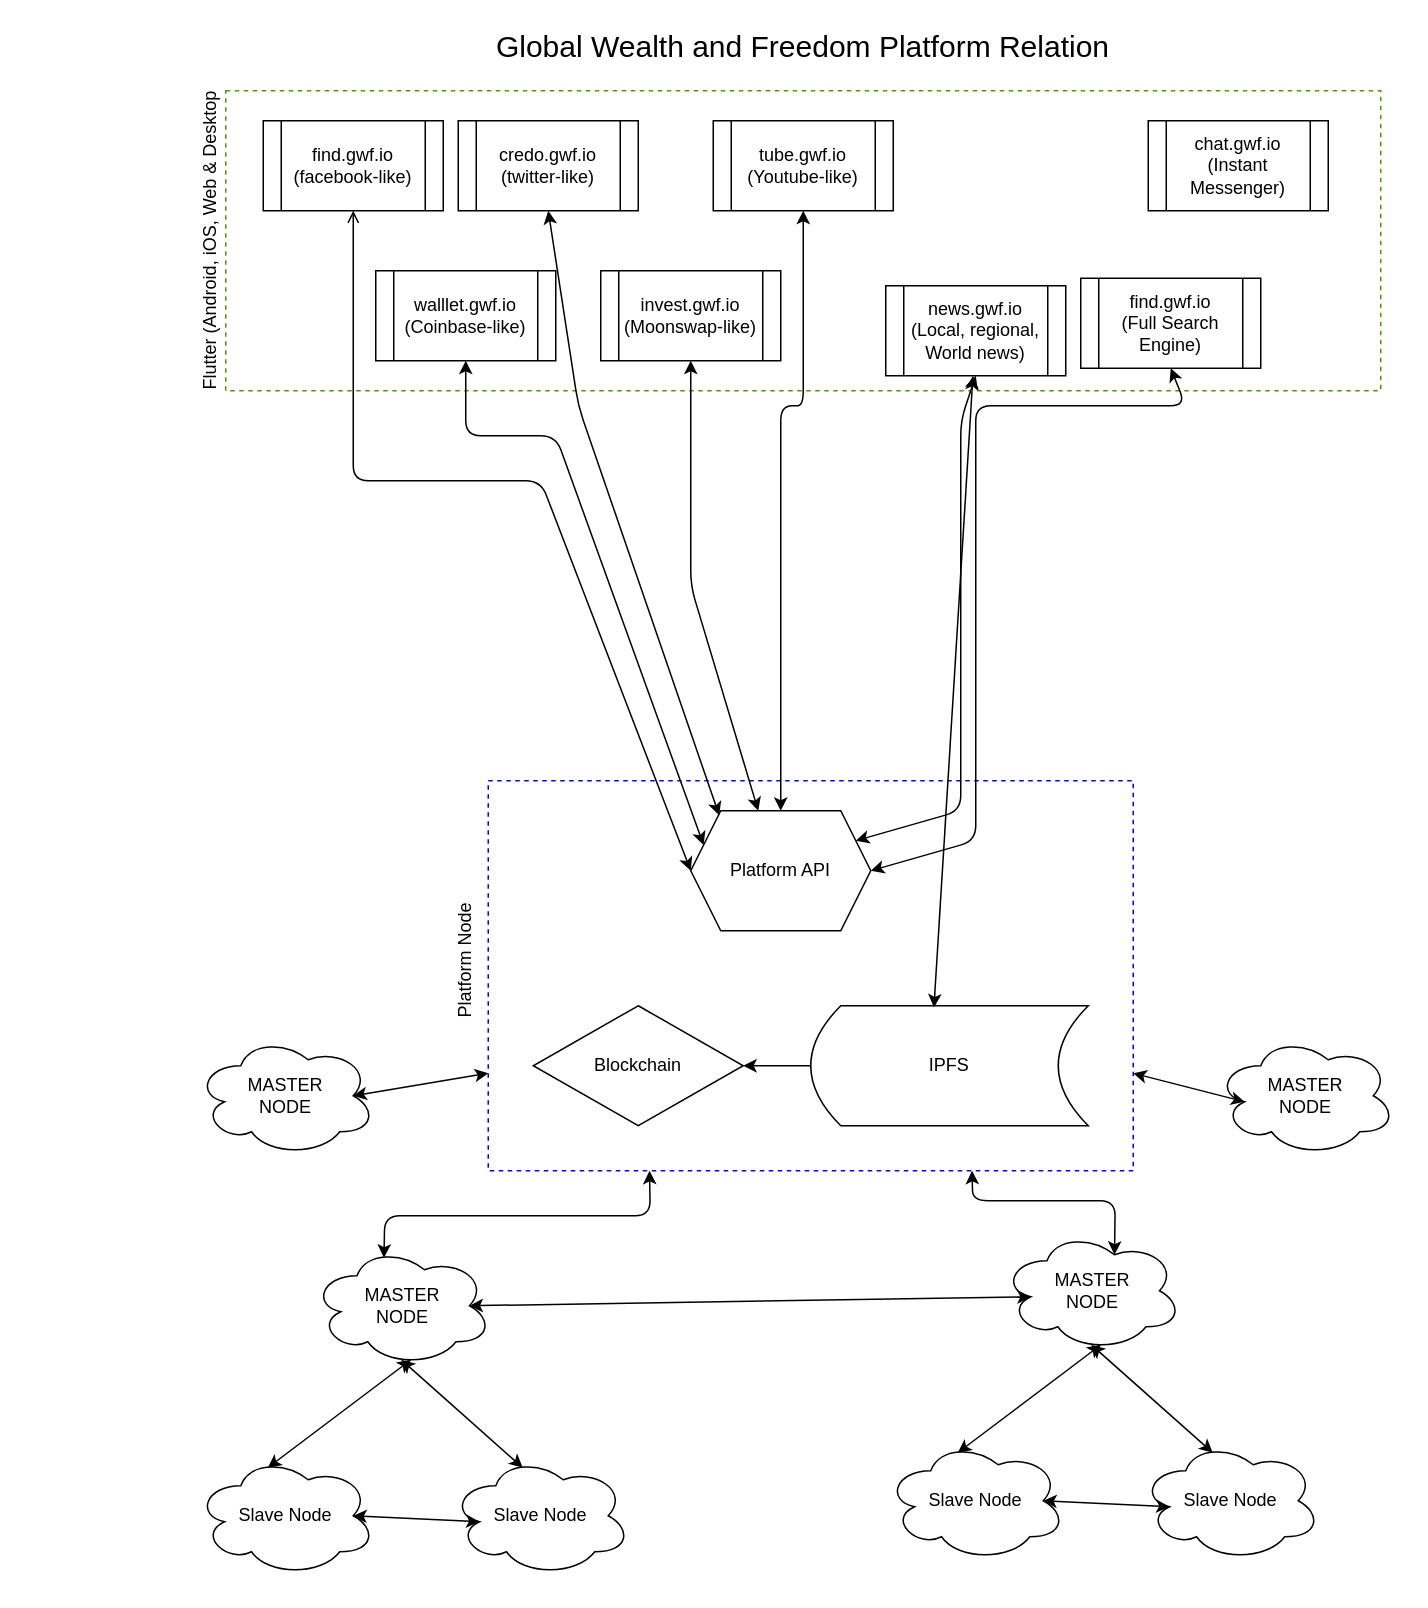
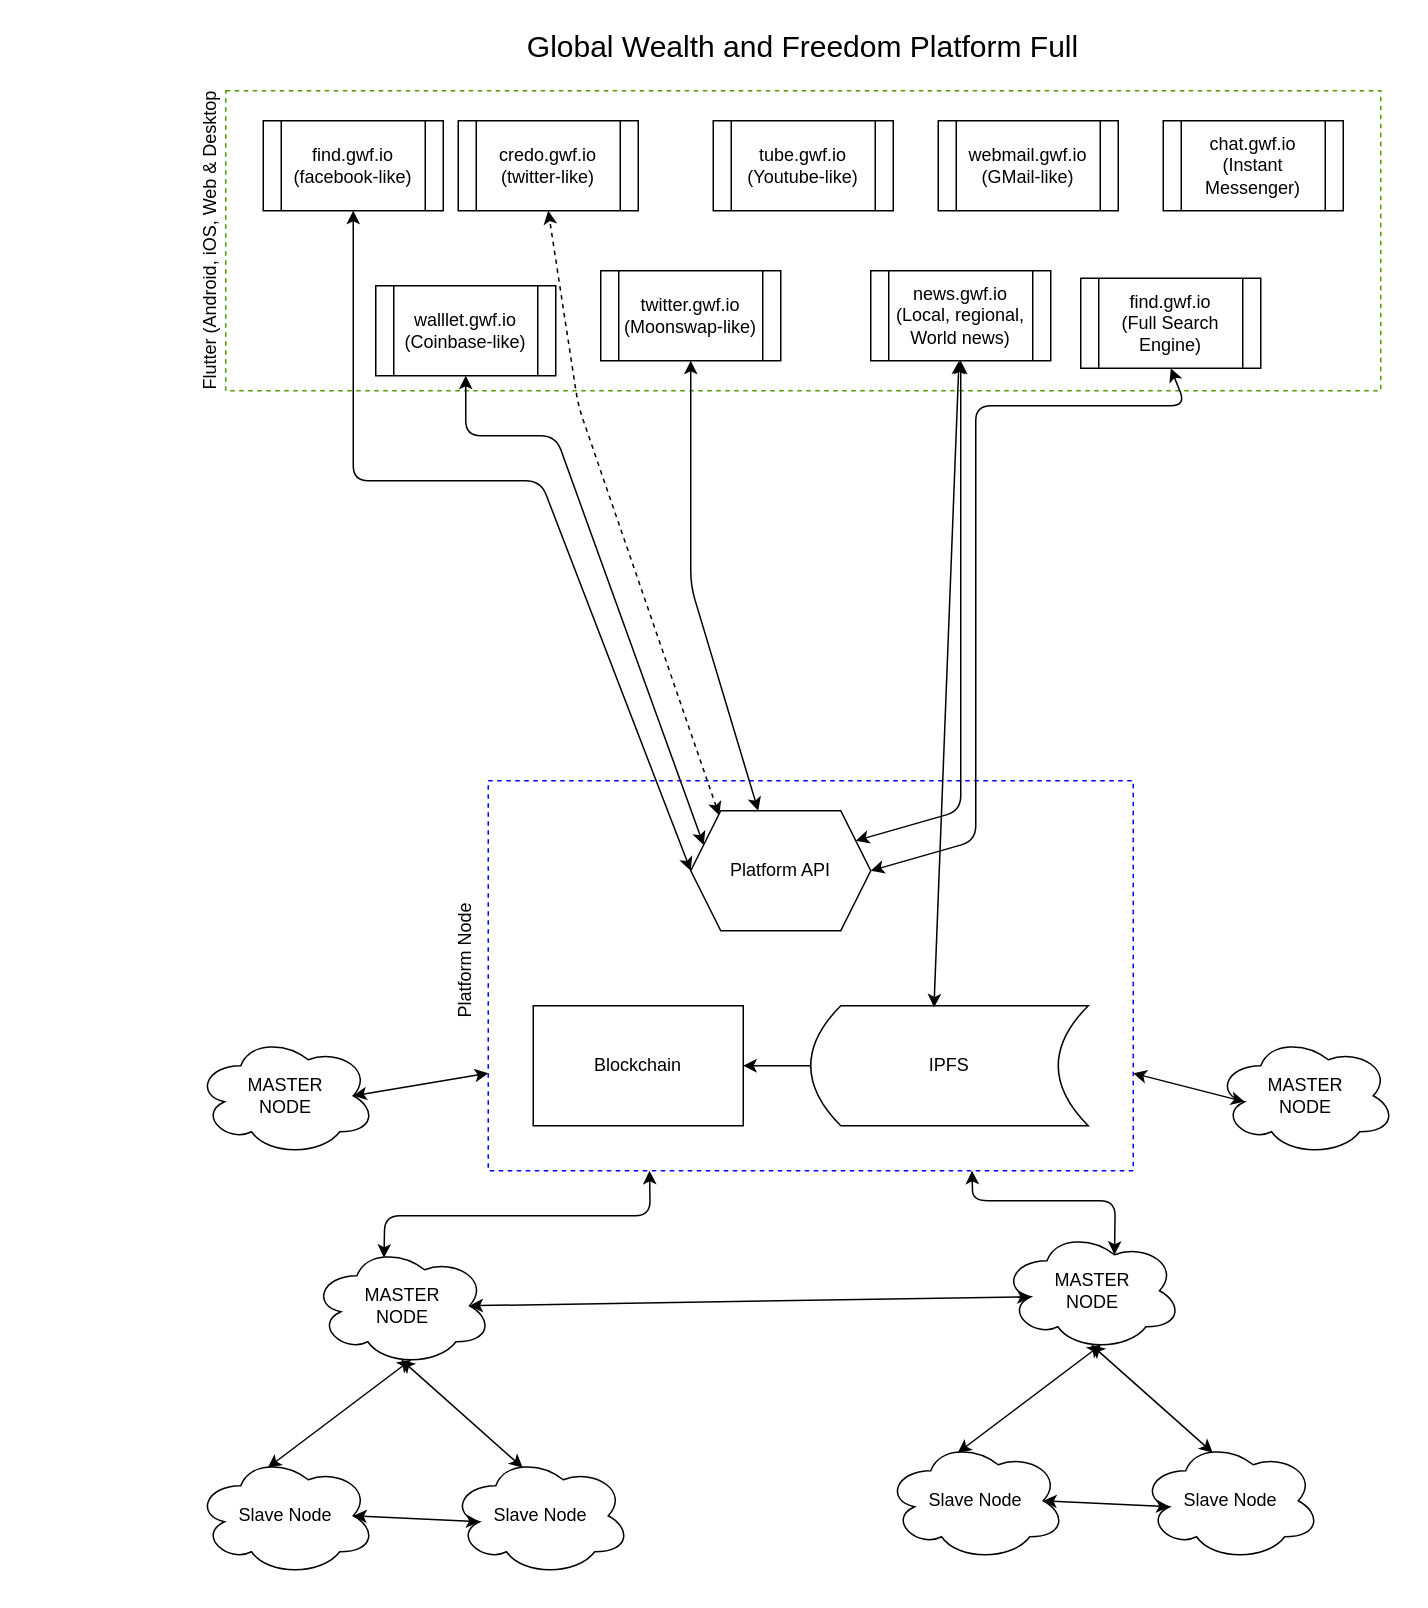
(803, 46) -> (803, 46)
none -> (1028, 166)
(1238, 166) -> (1253, 166)
(353, 219) -> (353, 222)
(466, 316) -> (466, 331)
(691, 316) -> (691, 316)
(976, 331) -> (961, 316)
(781, 510) -> none
(618, 521) -> (618, 521)
(638, 1066) -> (638, 1066)
